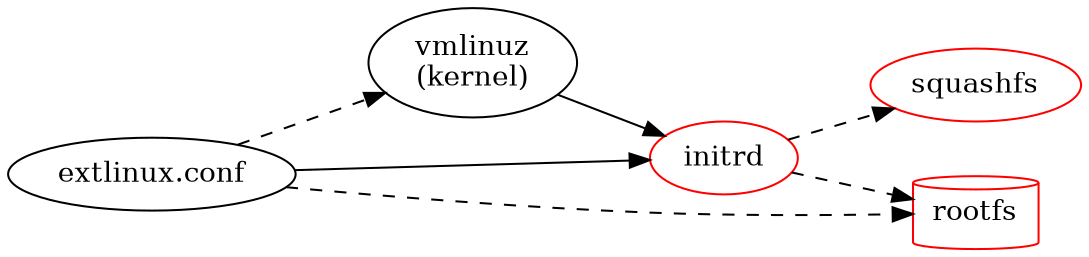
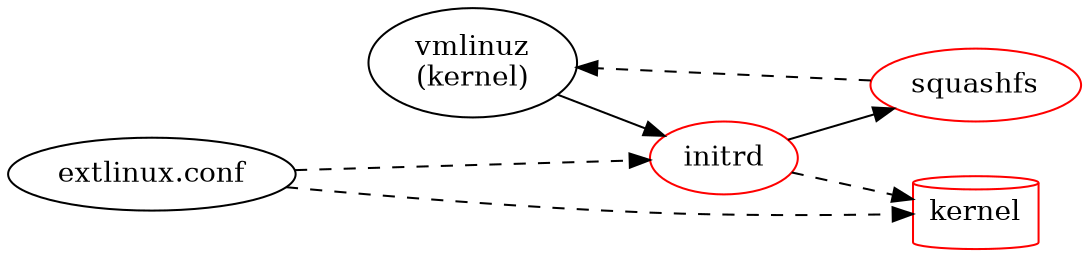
(302, 122) -> (734, 74)
(831, 127) -> (831, 127)
(462, 165) -> (462, 165)
(976, 213) -> (976, 213)
